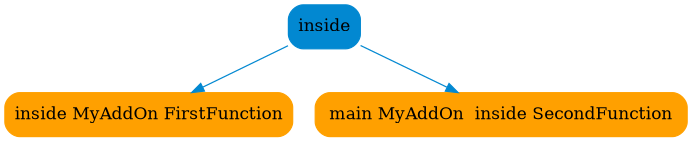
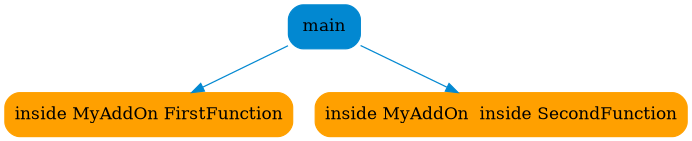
(324, 27) -> (324, 27)
(501, 115) -> (501, 115)
